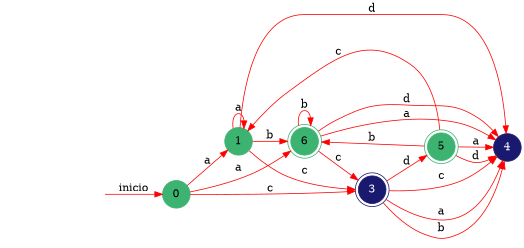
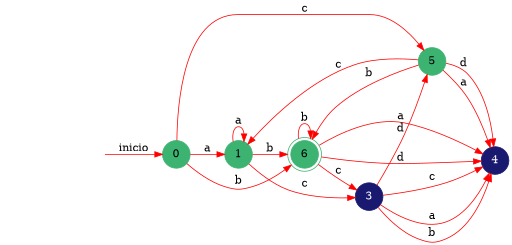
(372, 15) -> none
(441, 147) -> (432, 61)
(239, 168) -> (239, 181)
(372, 190) -> (369, 197)
(269, 194) -> (257, 15)
